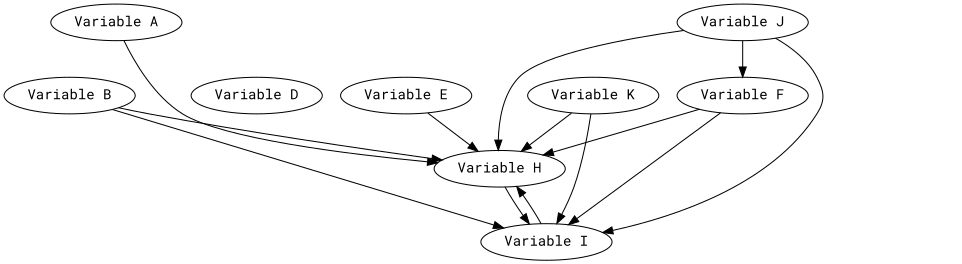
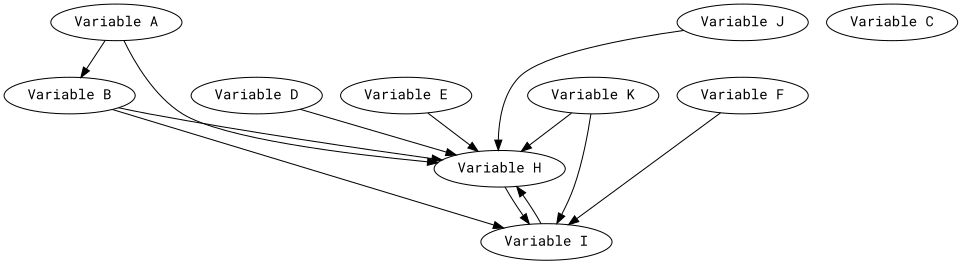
none -> (892, 22)
(743, 54) -> none
none -> (96, 55)
(626, 131) -> (373, 131)
(767, 166) -> none
